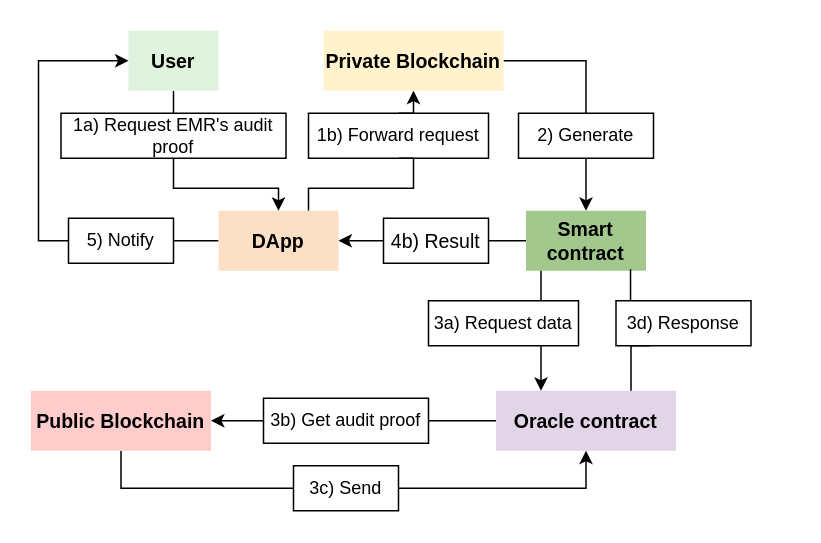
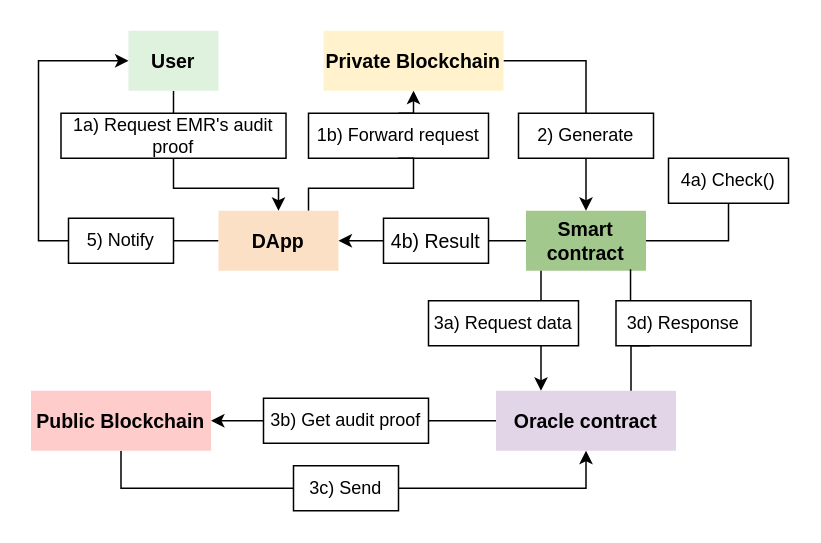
none -> (728, 181)
none -> (705, 241)
